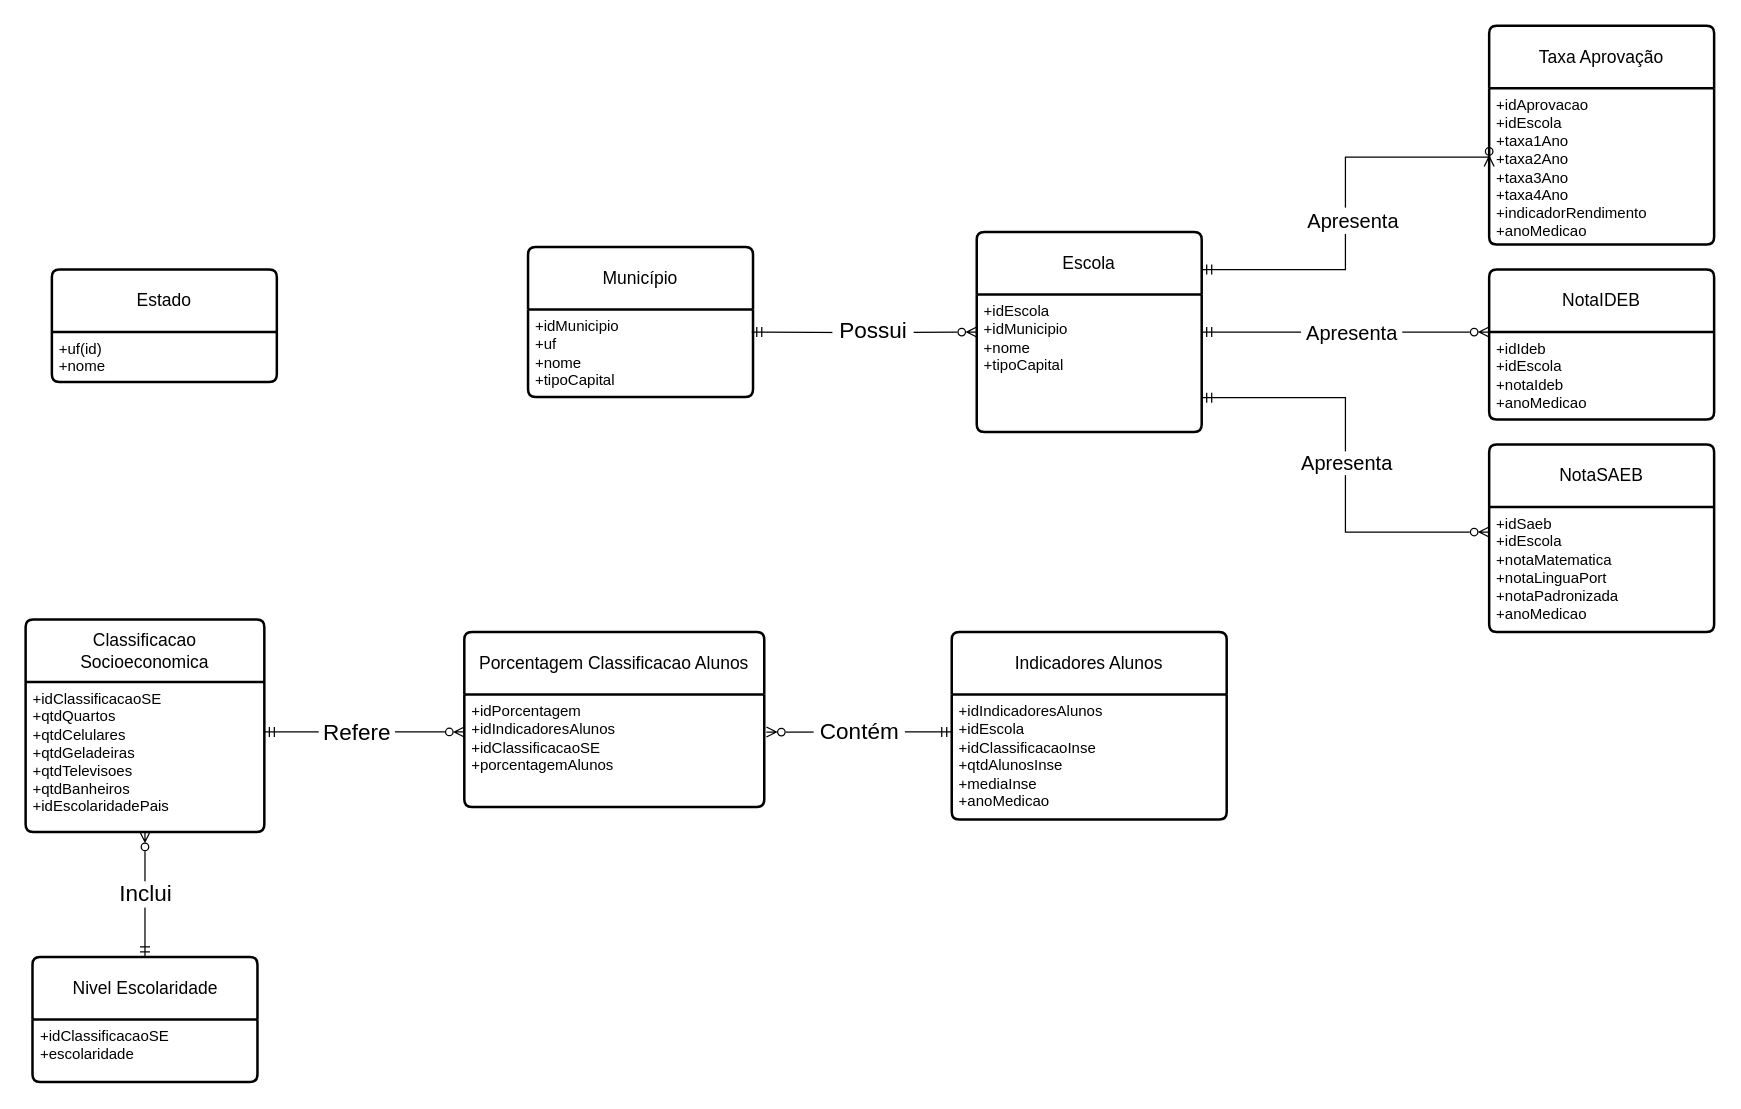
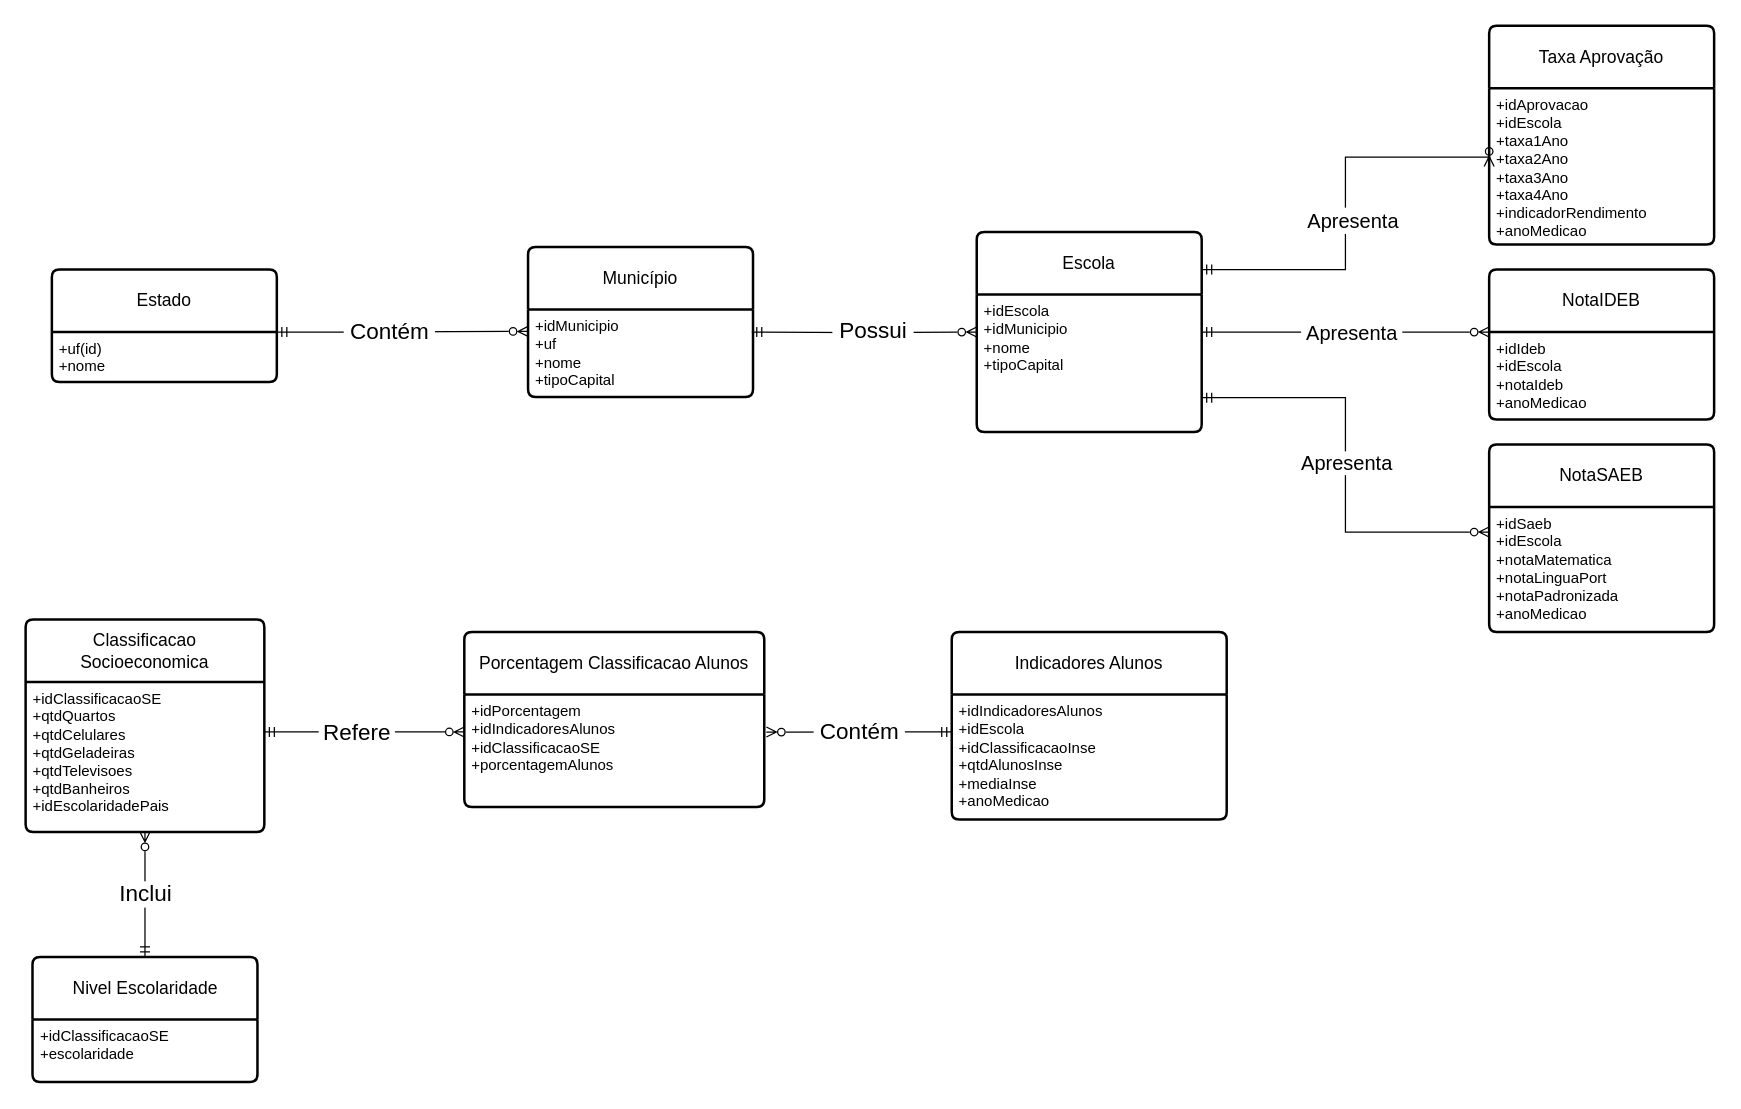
none -> (437, 332)
